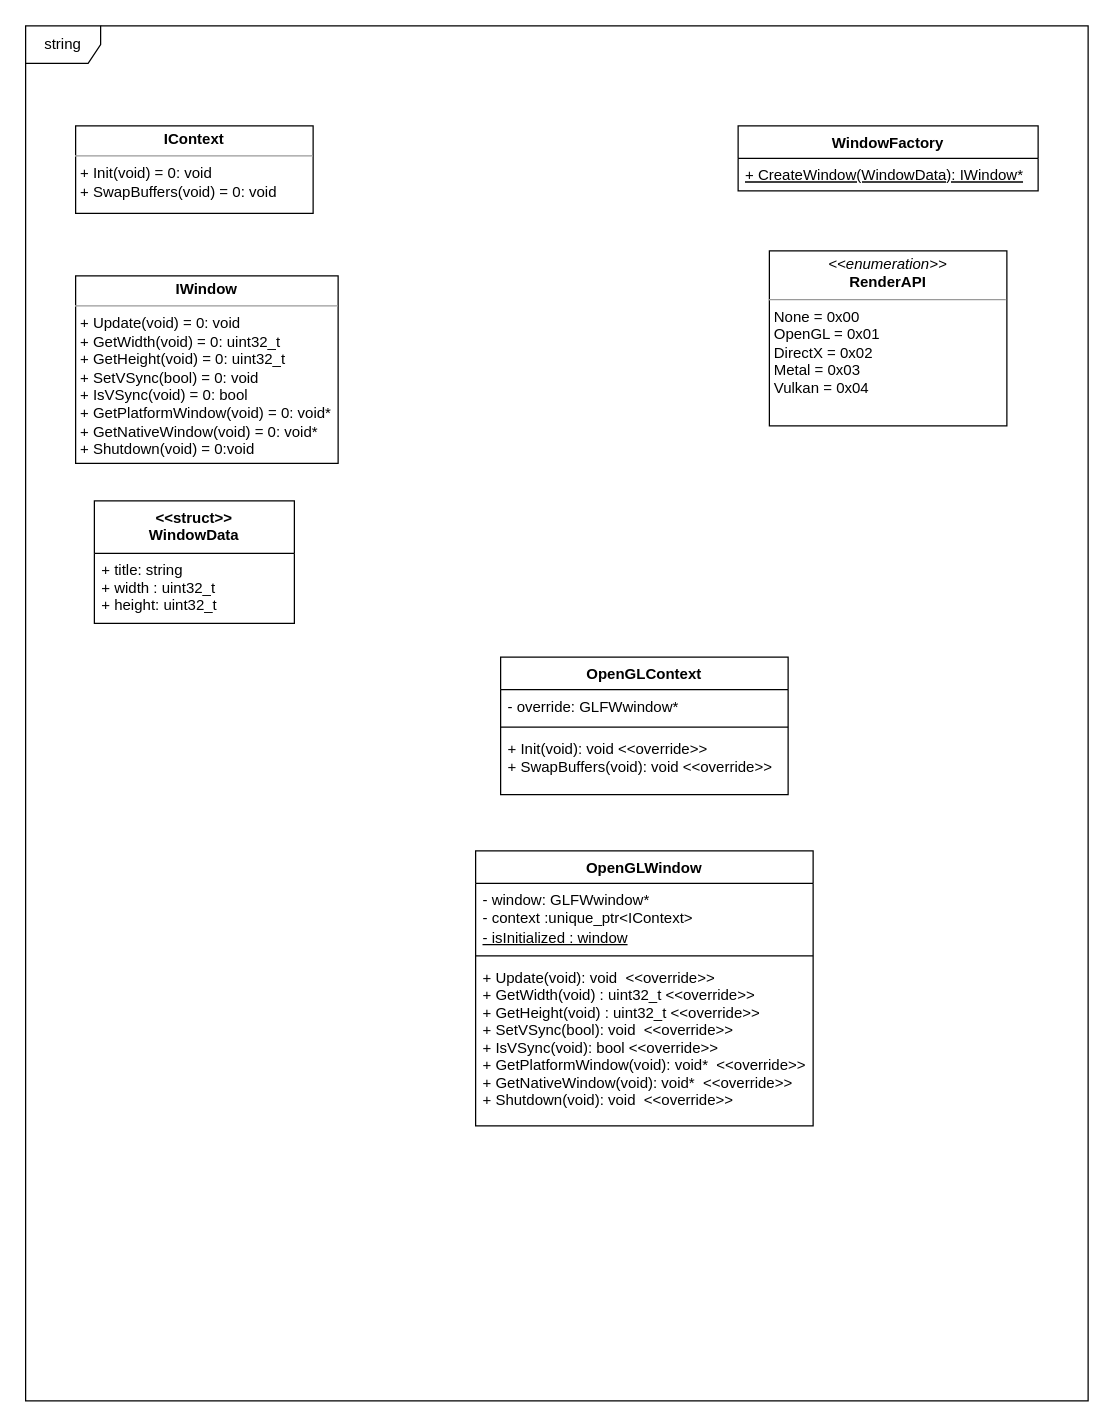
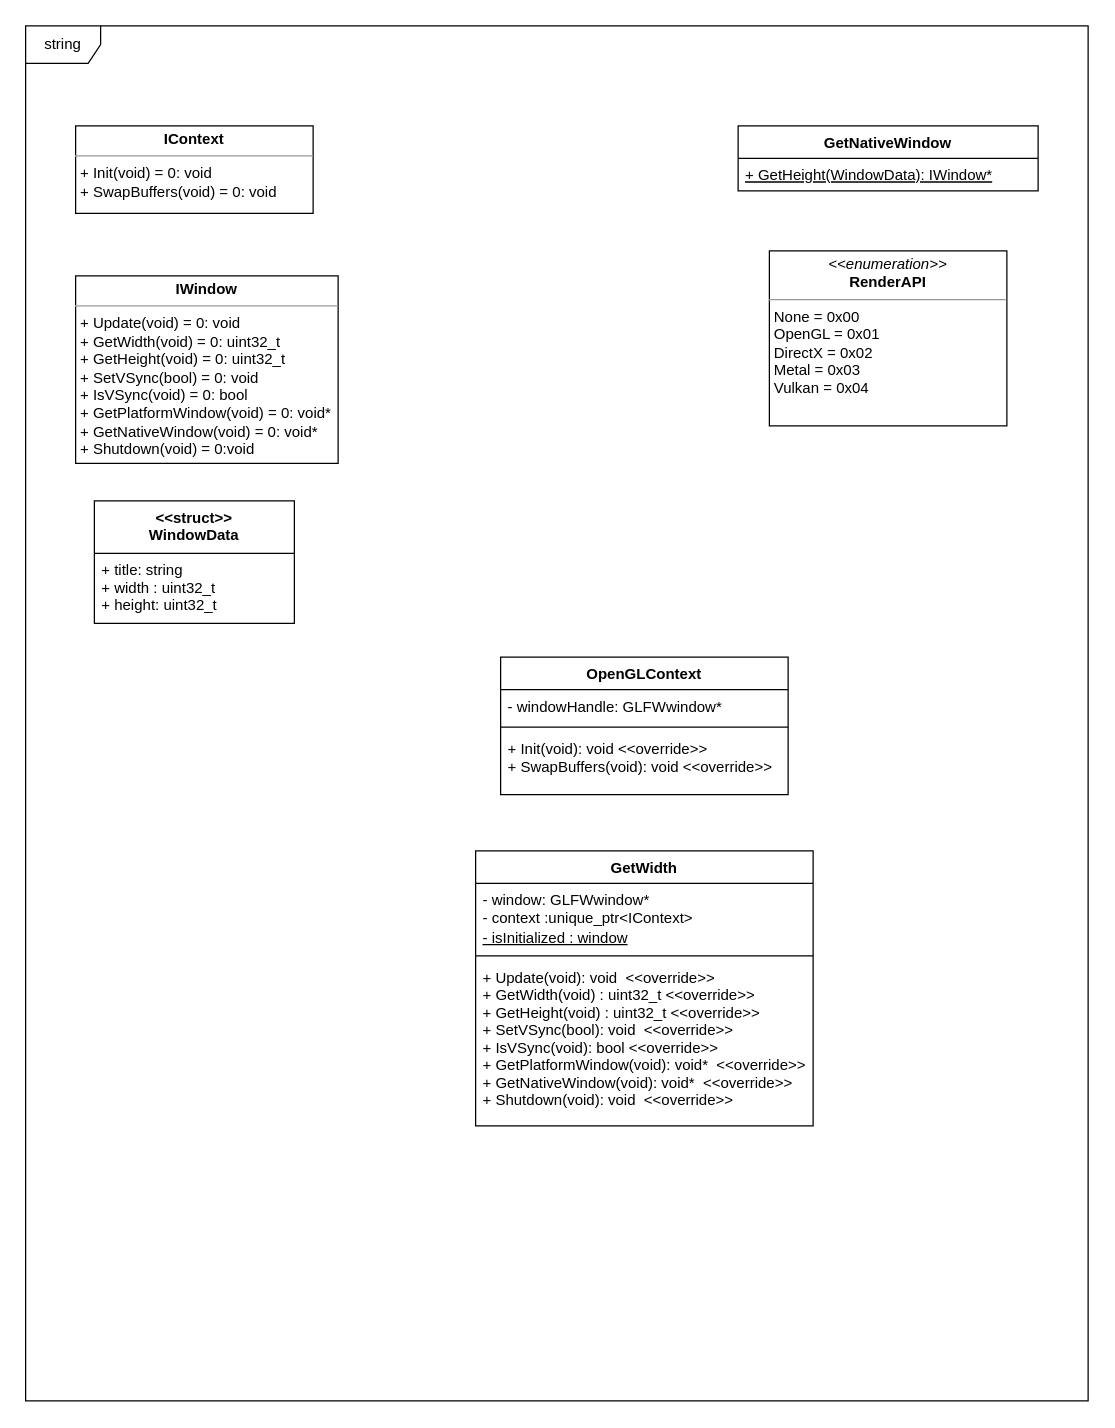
(888, 143) -> (888, 143)
(885, 175) -> (872, 175)
(594, 706) -> (609, 706)
(644, 868) -> (644, 868)
